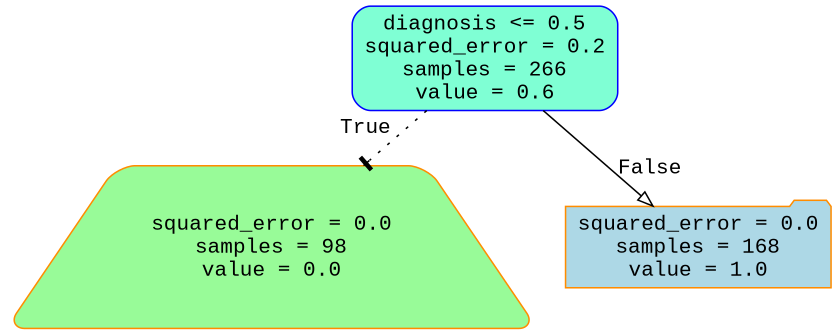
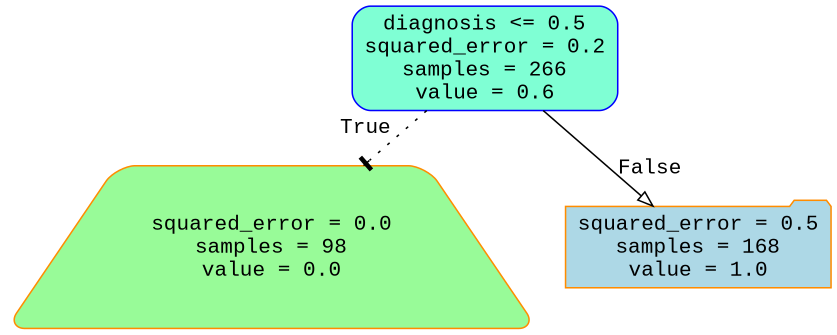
(698, 247) -> (698, 247)
